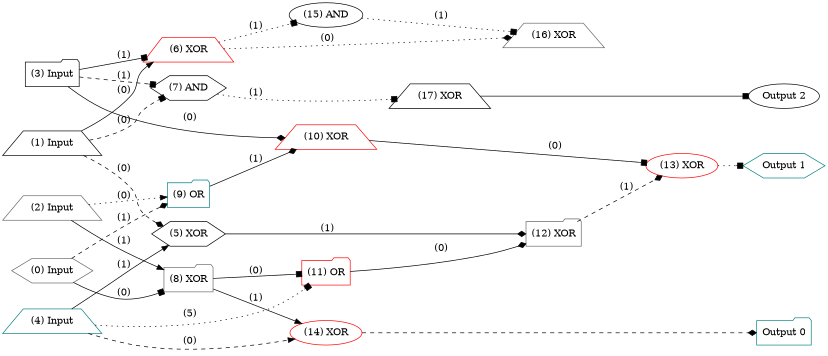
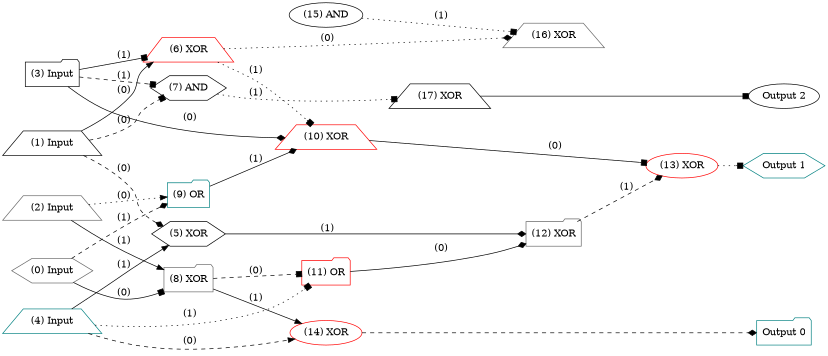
(254, 33) -> (265, 87)
(254, 276) -> (254, 276)
(188, 314) -> (188, 314)
